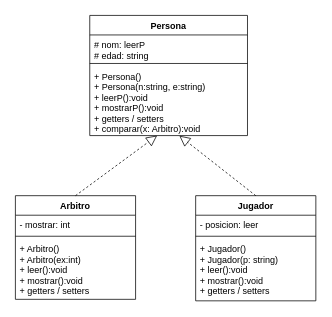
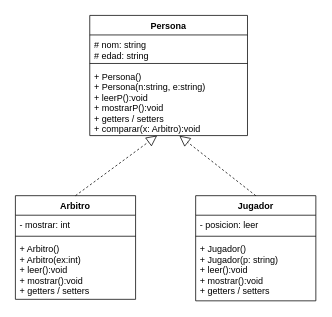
(119, 45) -> (122, 45)
